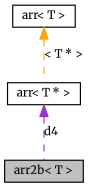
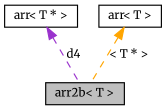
(44, 61) -> (105, 60)
